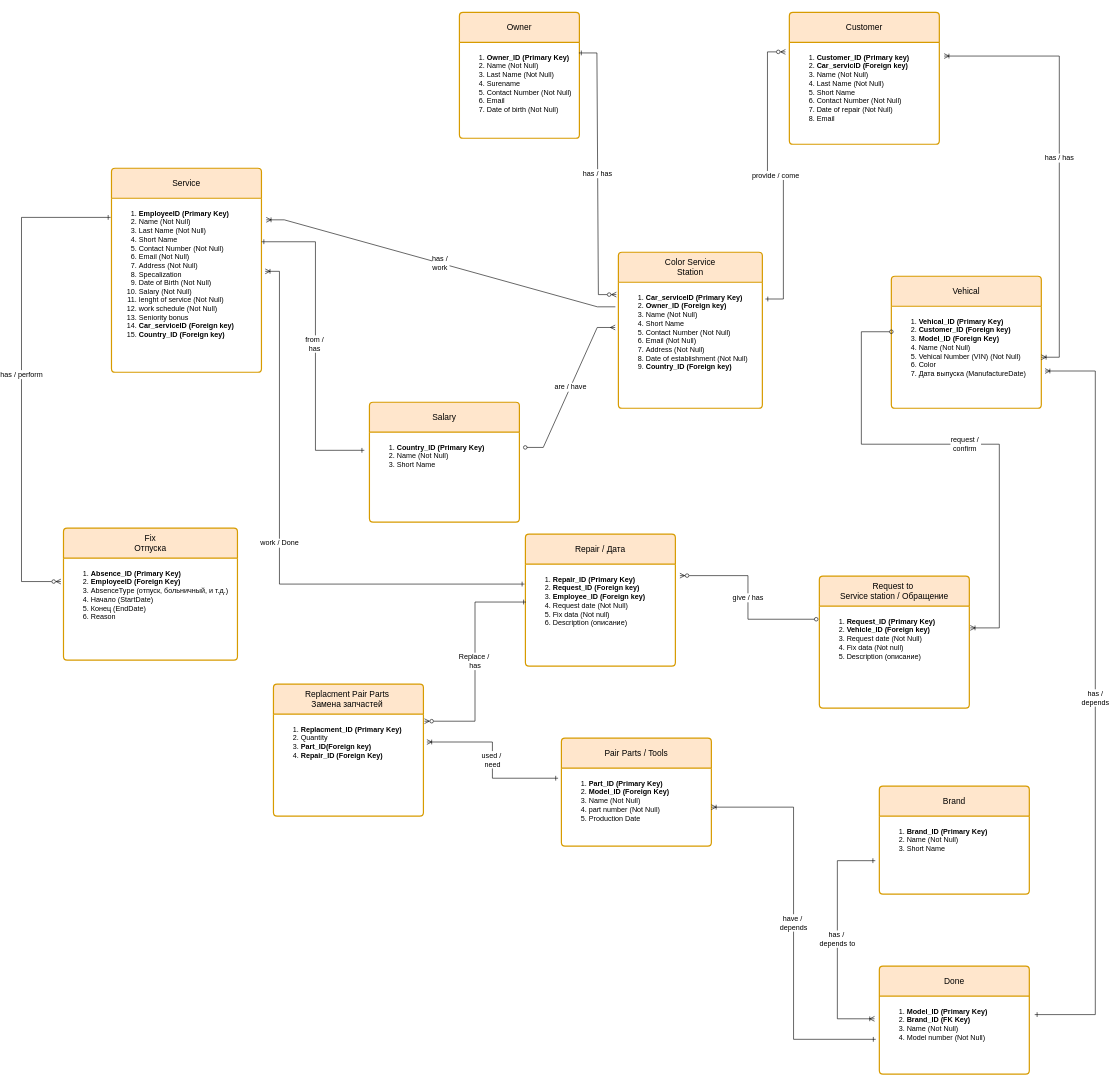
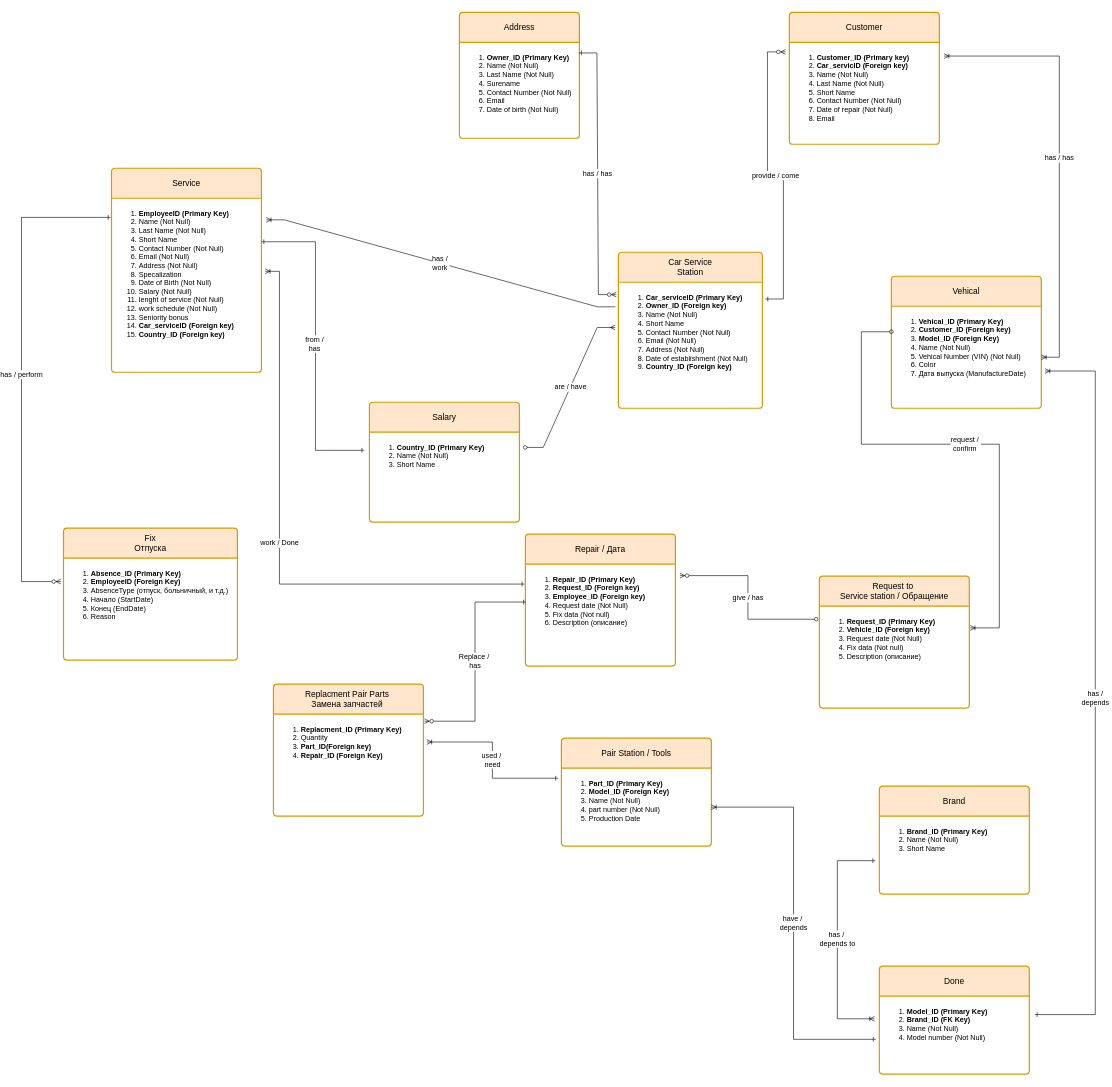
(519, 27) -> (519, 27)
(690, 267) -> (690, 267)
(636, 753) -> (636, 753)
